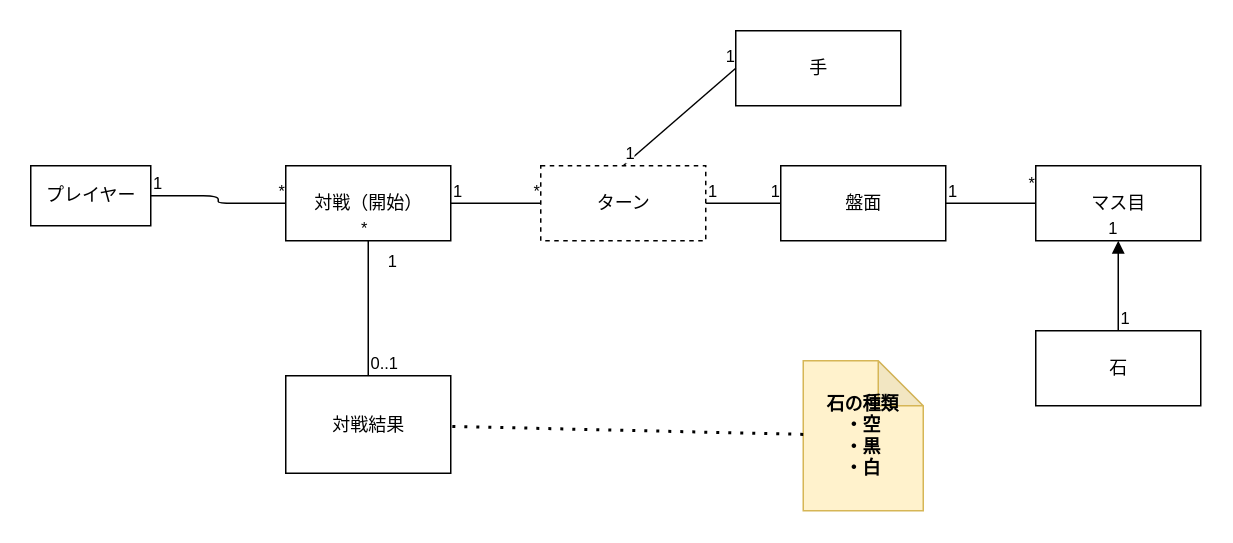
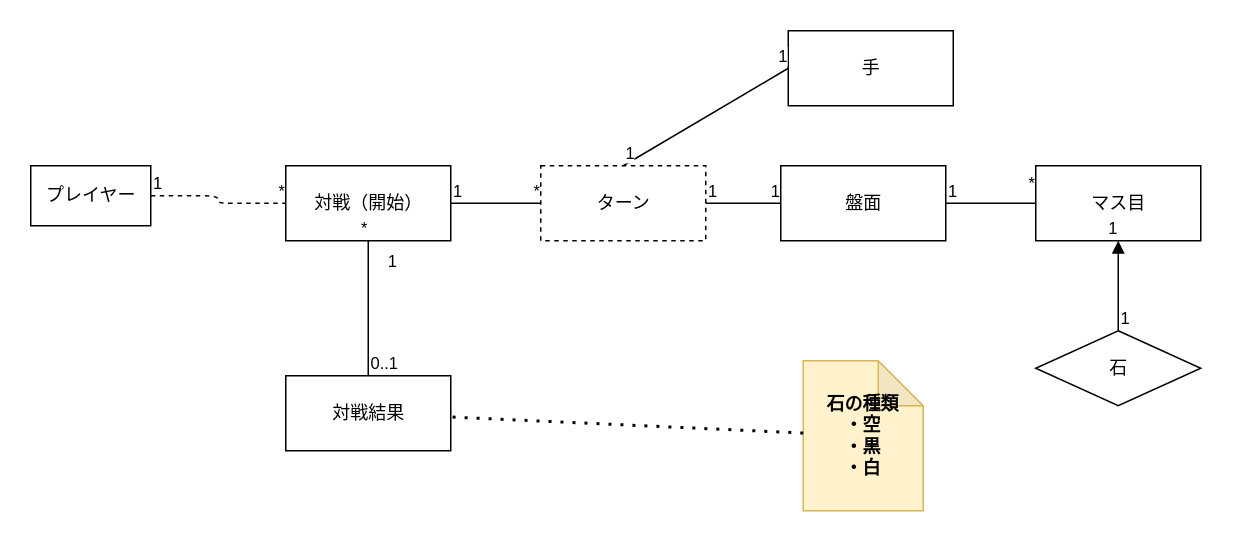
(818, 68) -> (871, 68)
(218, 200) -> (218, 200)
(1118, 368) -> (1118, 368)
(368, 425) -> (368, 413)
